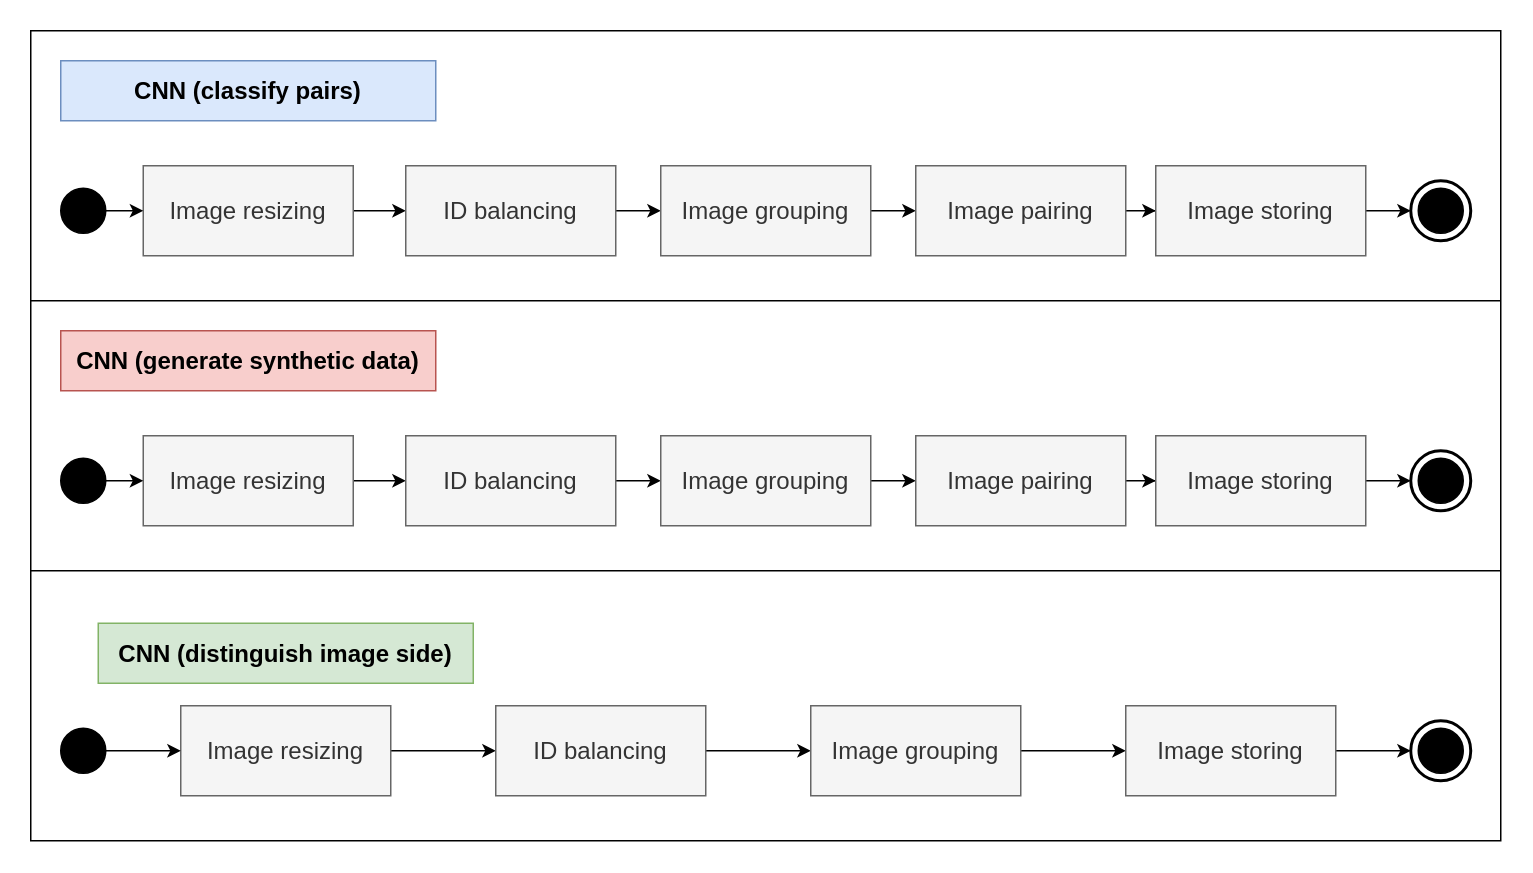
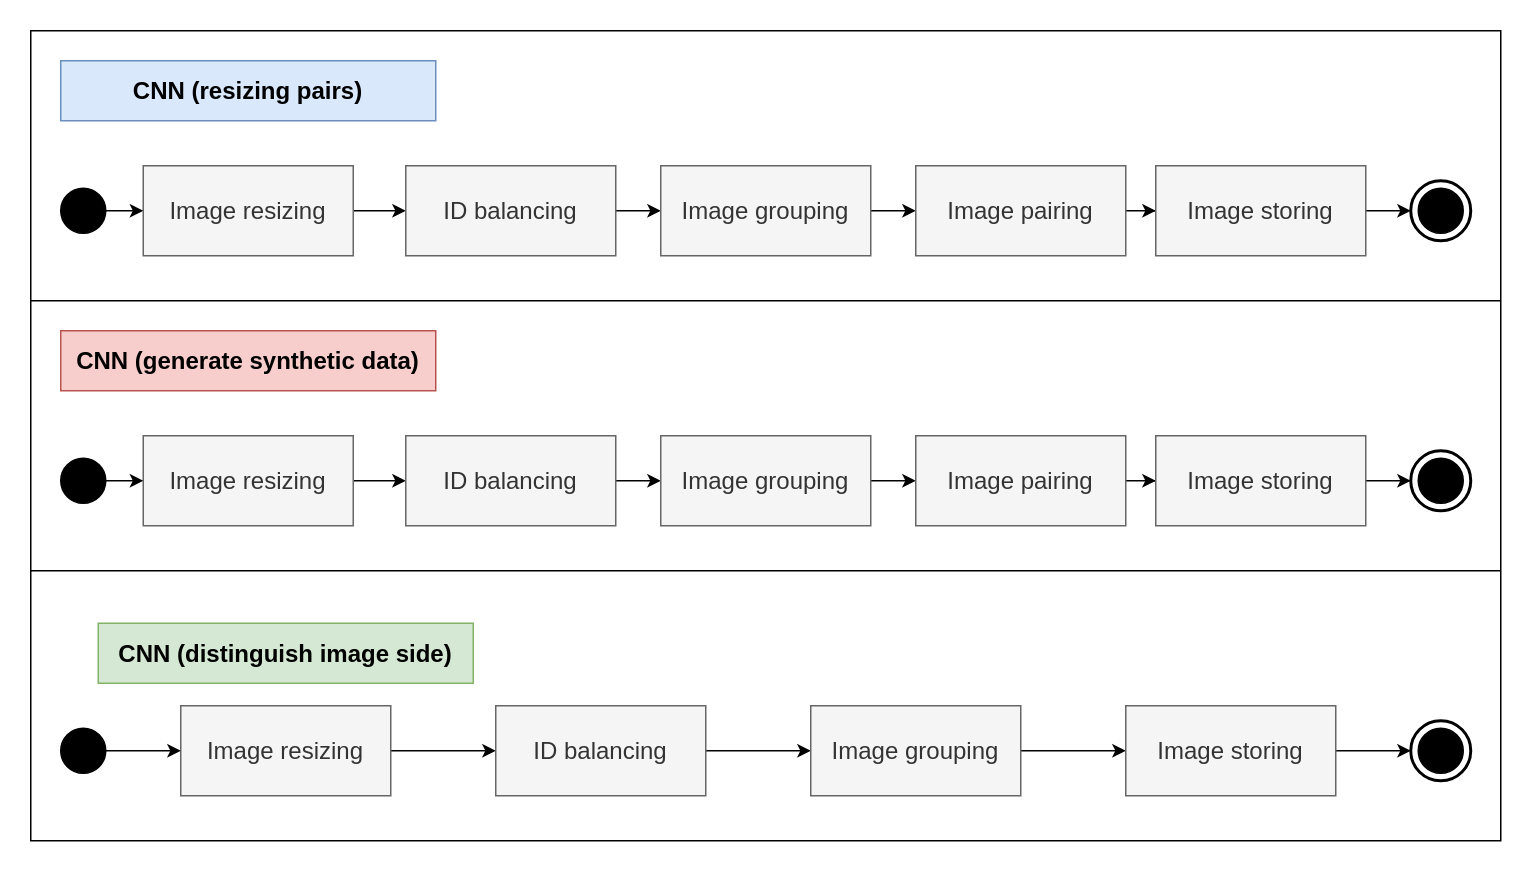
(248, 91) -> (248, 91)
